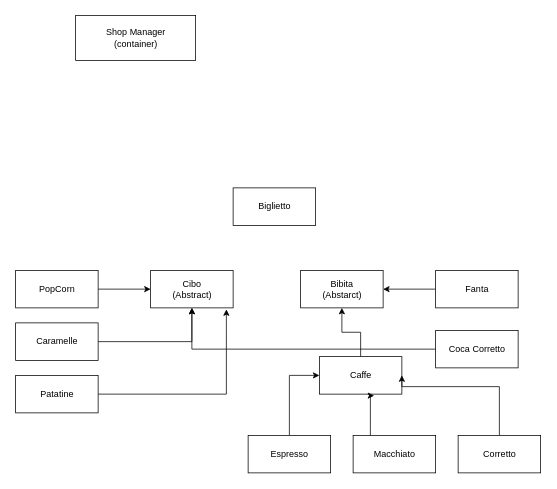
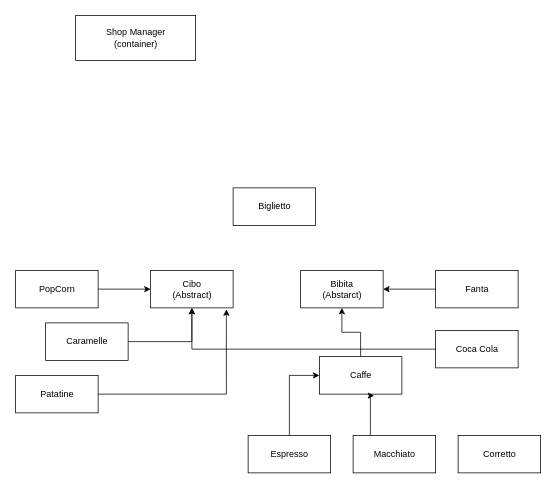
(57, 342) -> (87, 342)
(477, 349) -> (477, 349)
(472, 387) -> none
